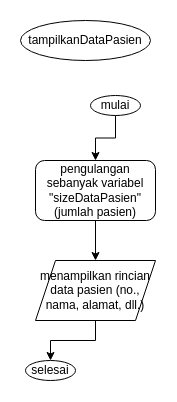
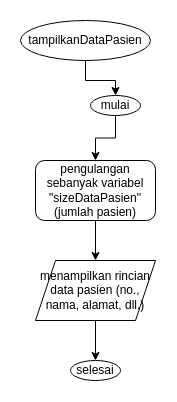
none -> (95, 81)
(51, 371) -> (96, 371)
